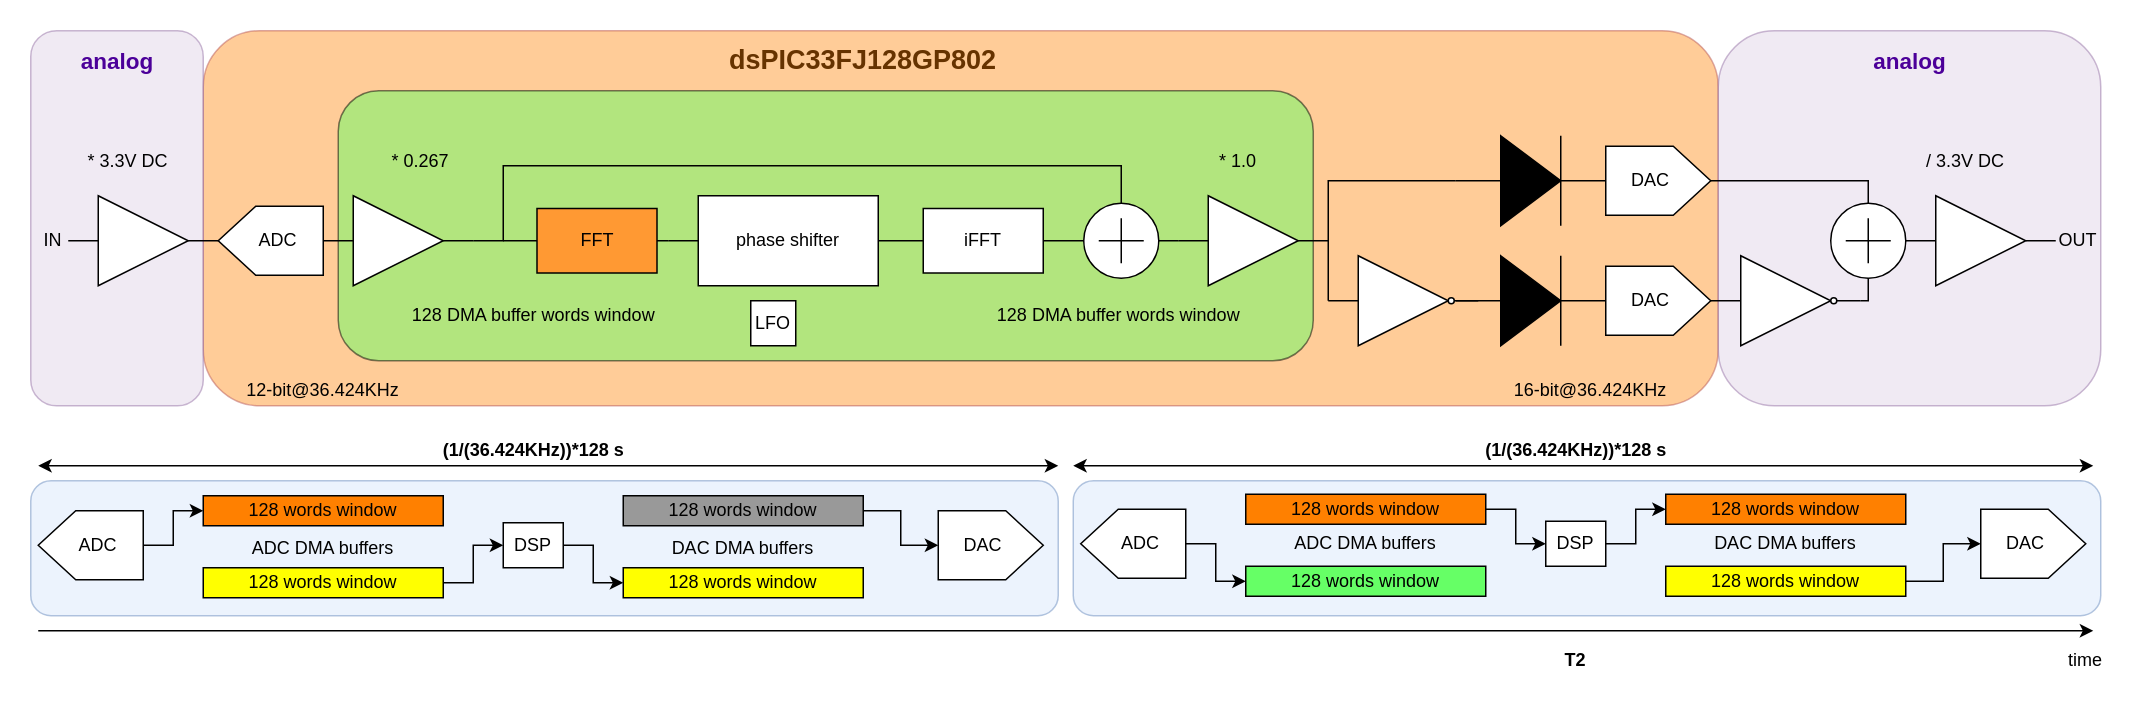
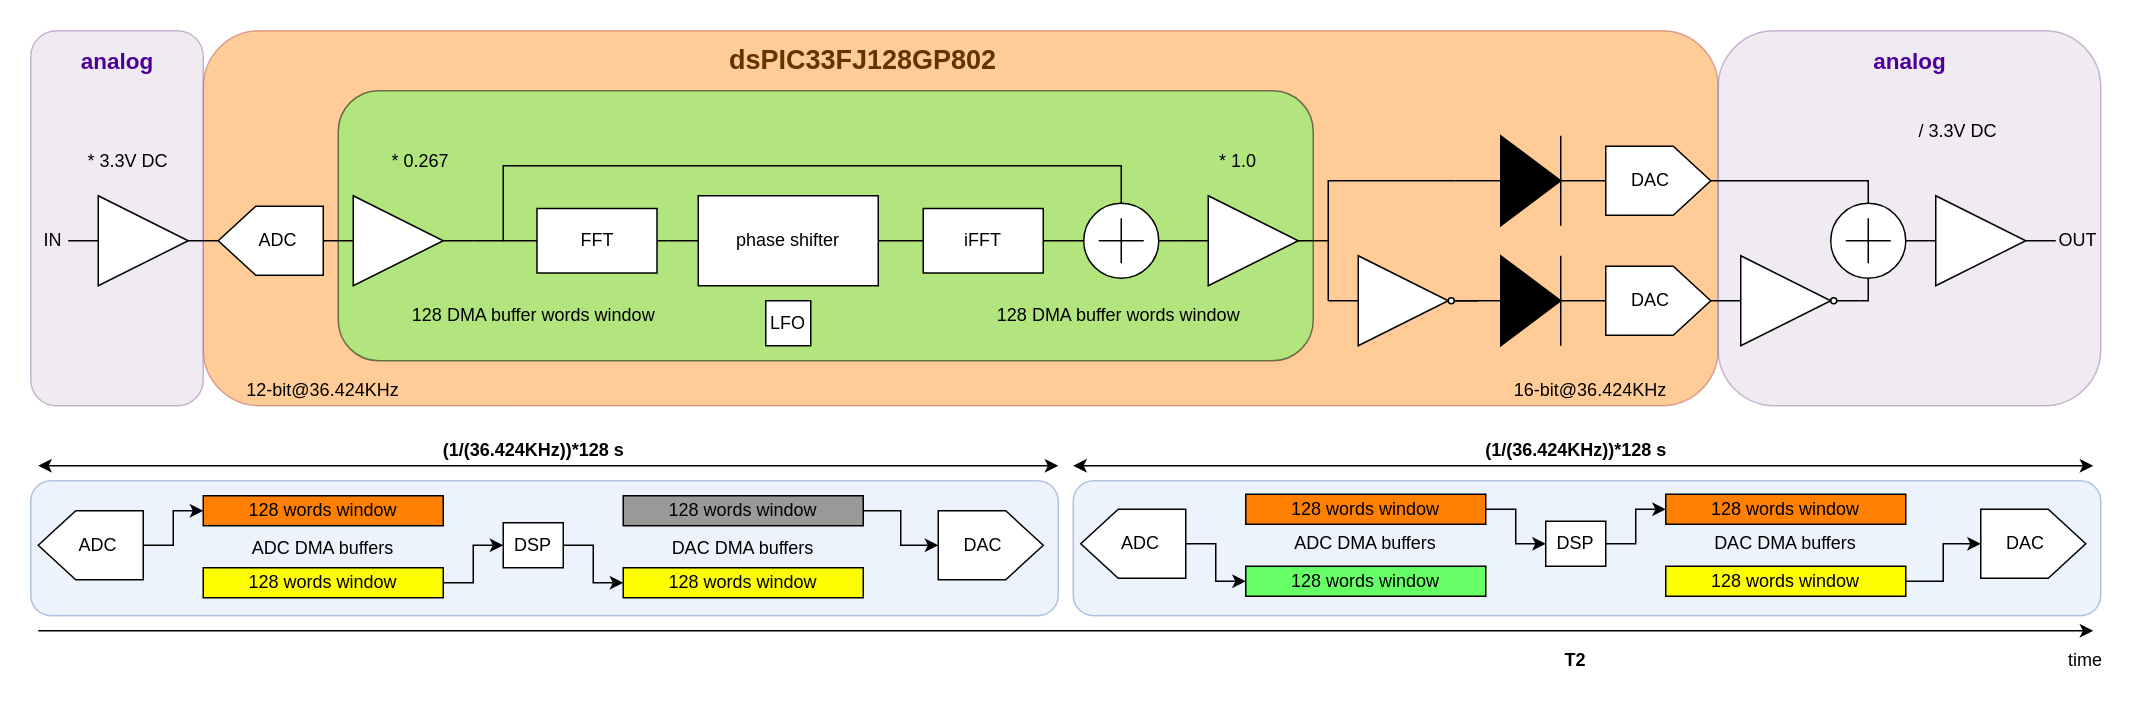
(1966, 161) -> (1958, 131)
(597, 241) -> (597, 241)
(773, 323) -> (788, 323)
